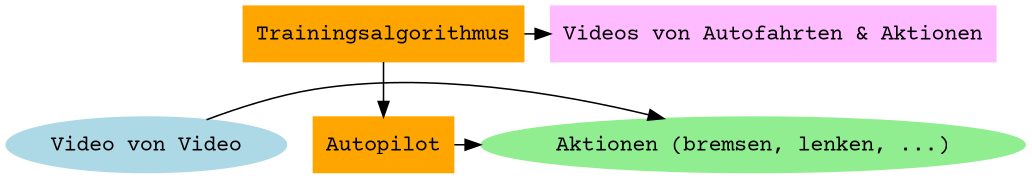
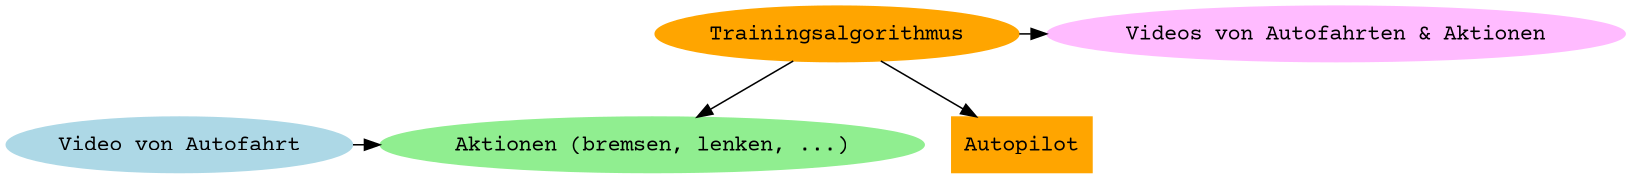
(384, 34) -> (837, 34)
(773, 34) -> (1336, 34)
(146, 145) -> (179, 145)
(460, 145) -> (752, 85)
